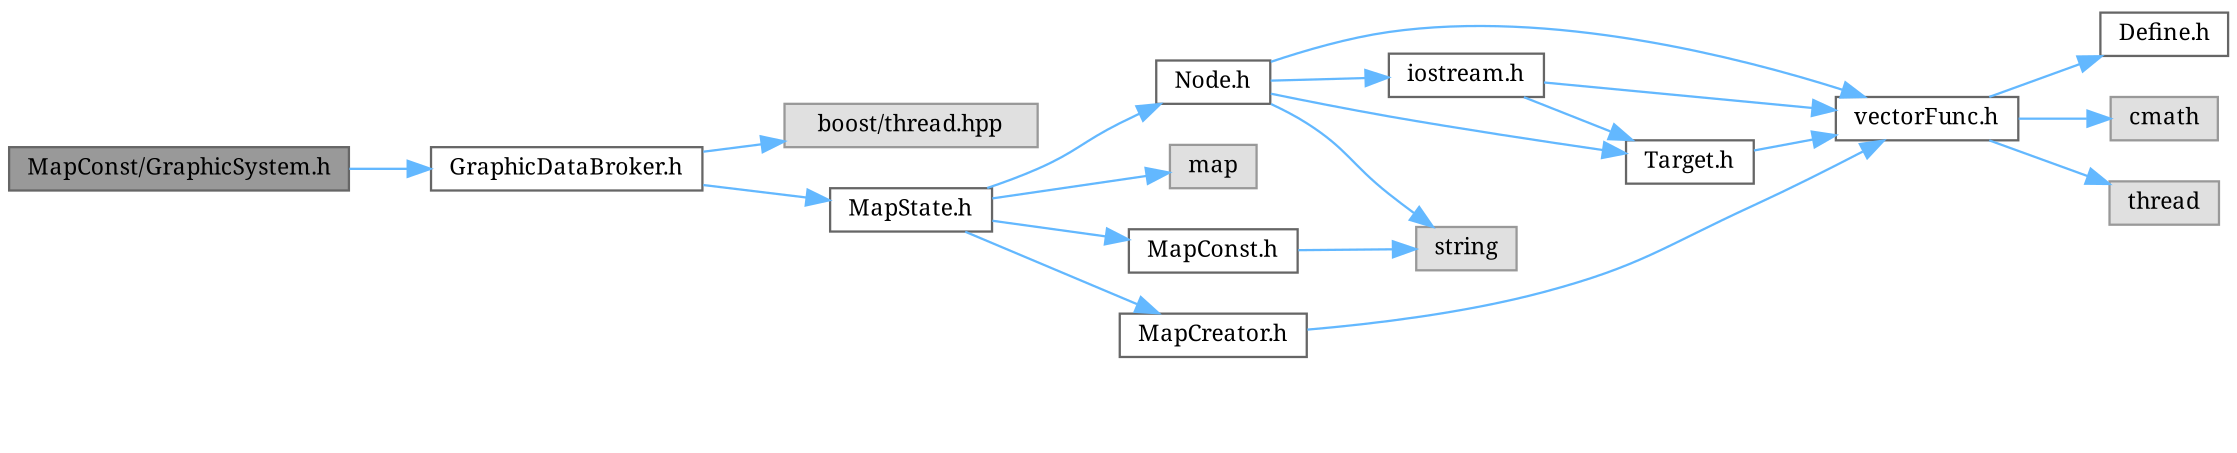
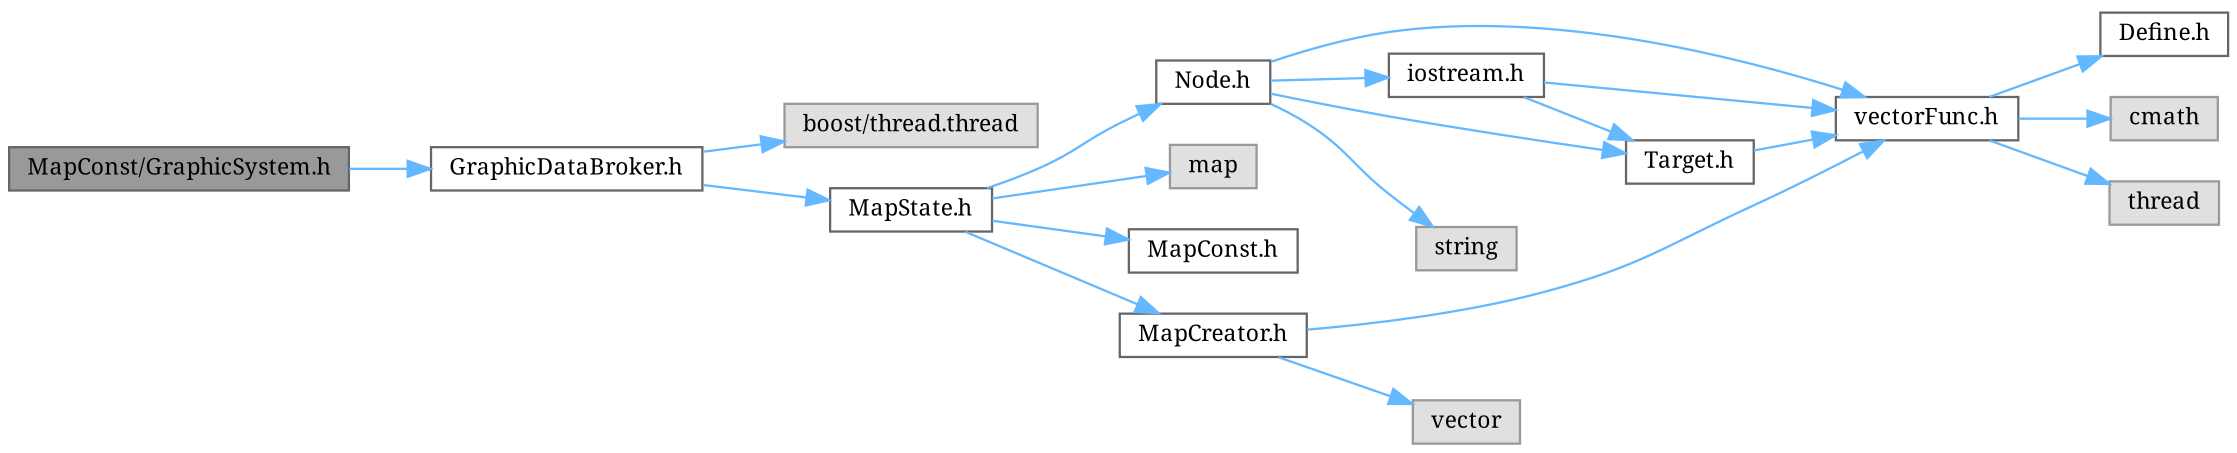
(911, 125) -> (911, 125)
(1345, 250) -> none
none -> (1466, 422)
